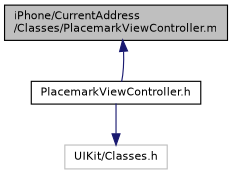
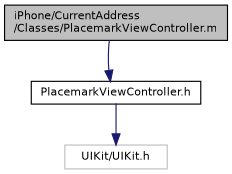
(123, 67) -> (108, 55)
(116, 157) -> (116, 157)
